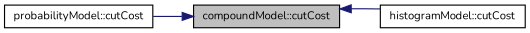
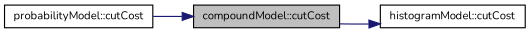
(366, 9) -> (354, 24)
